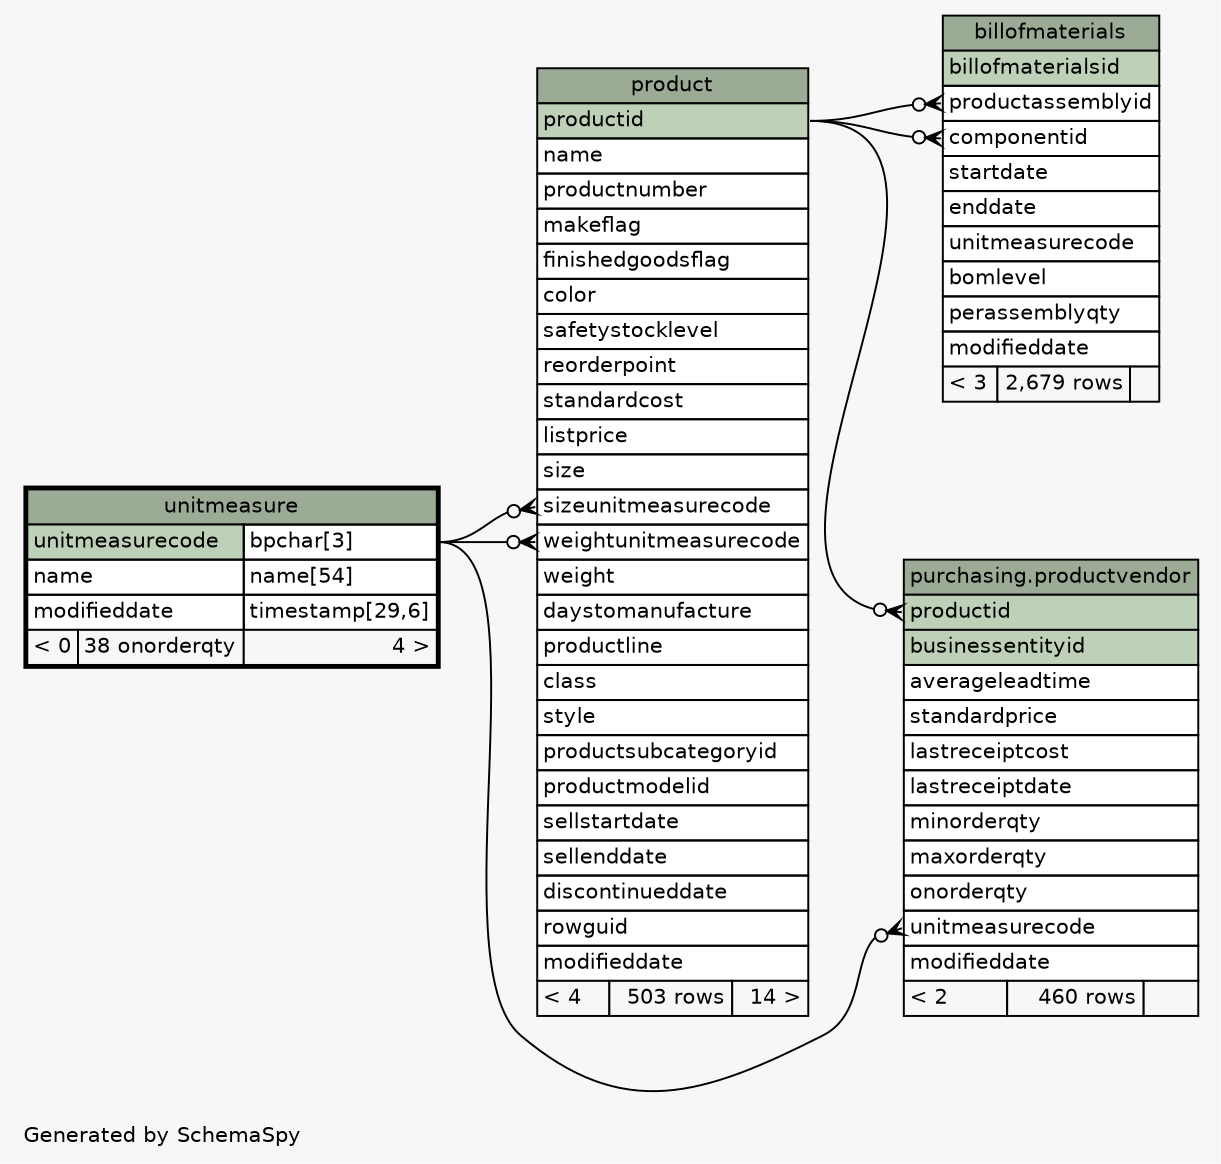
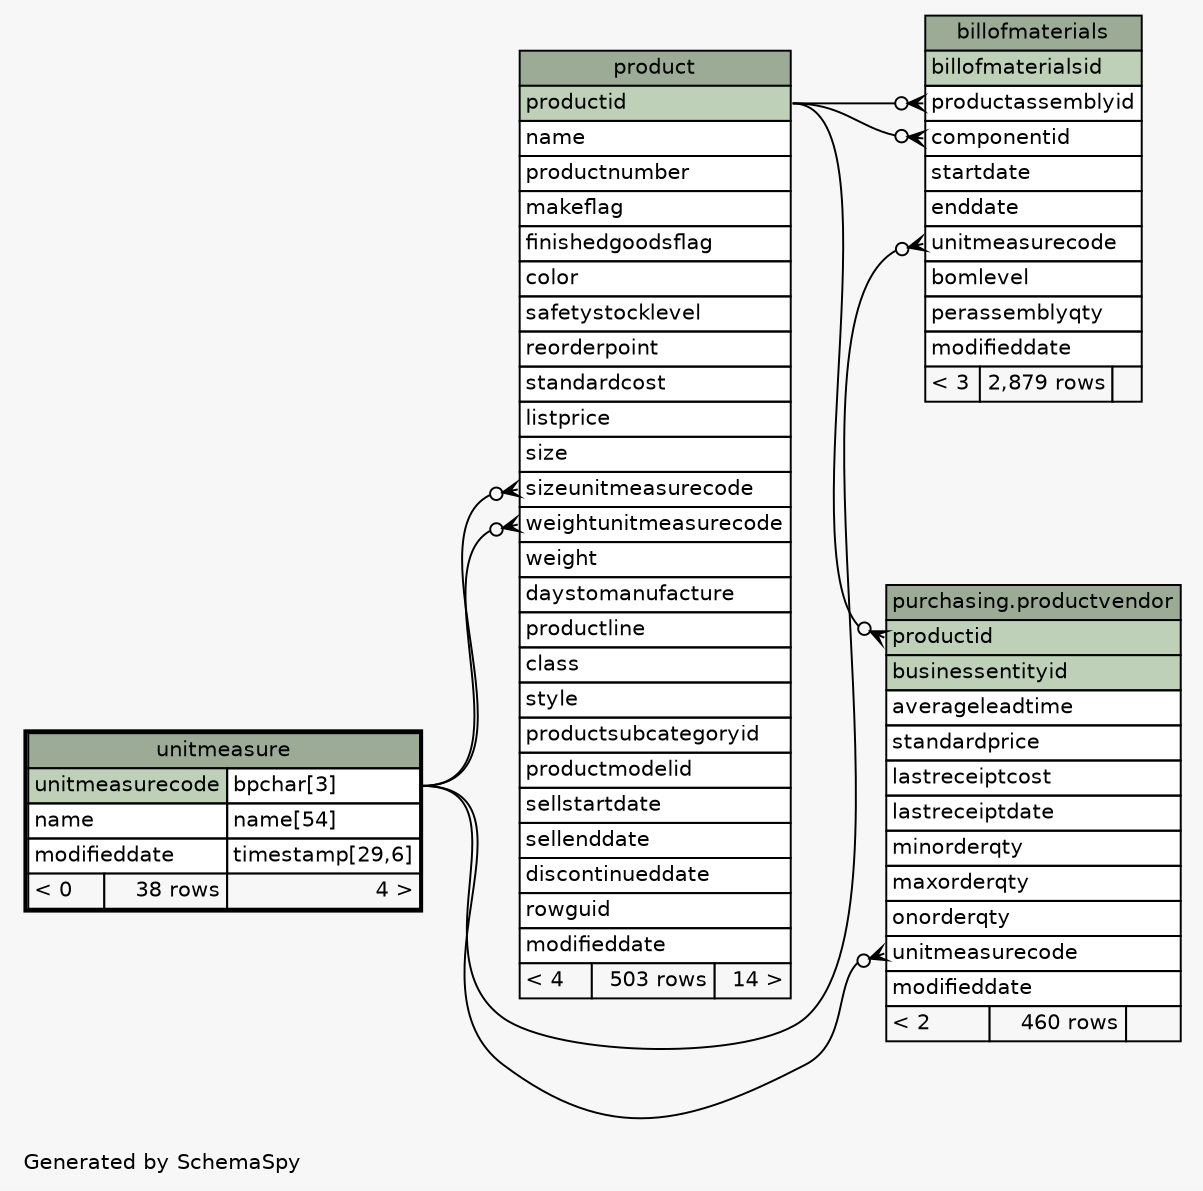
(1065, 383) -> (1047, 383)
(161, 646) -> (178, 890)
none -> (844, 925)
